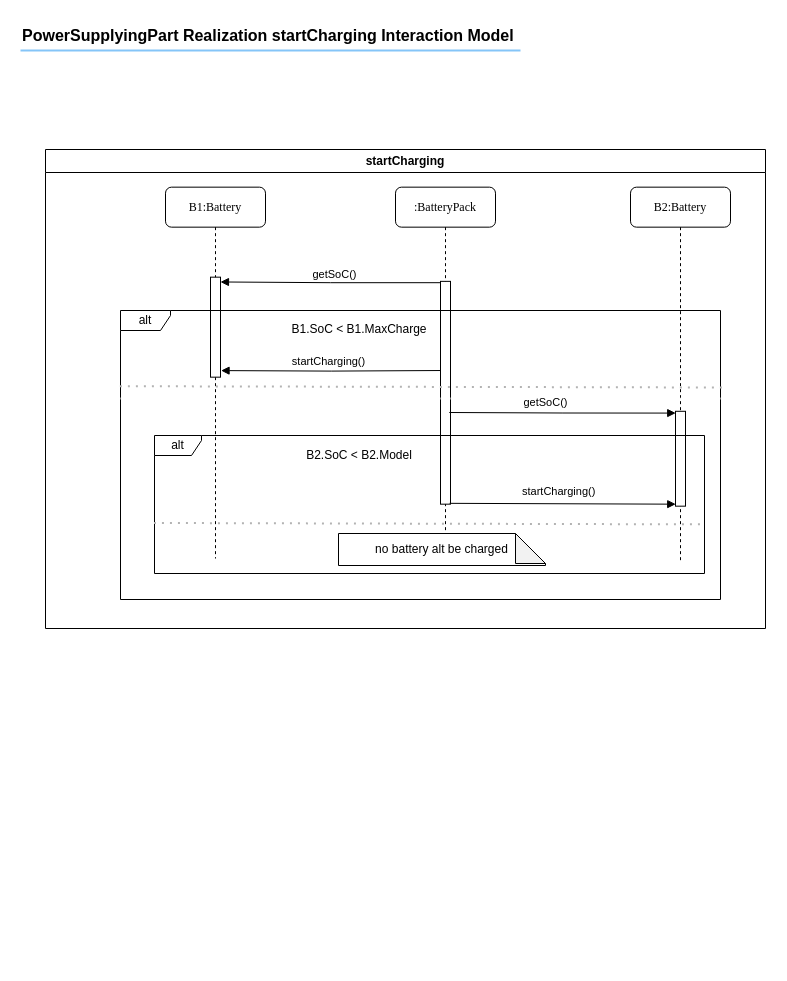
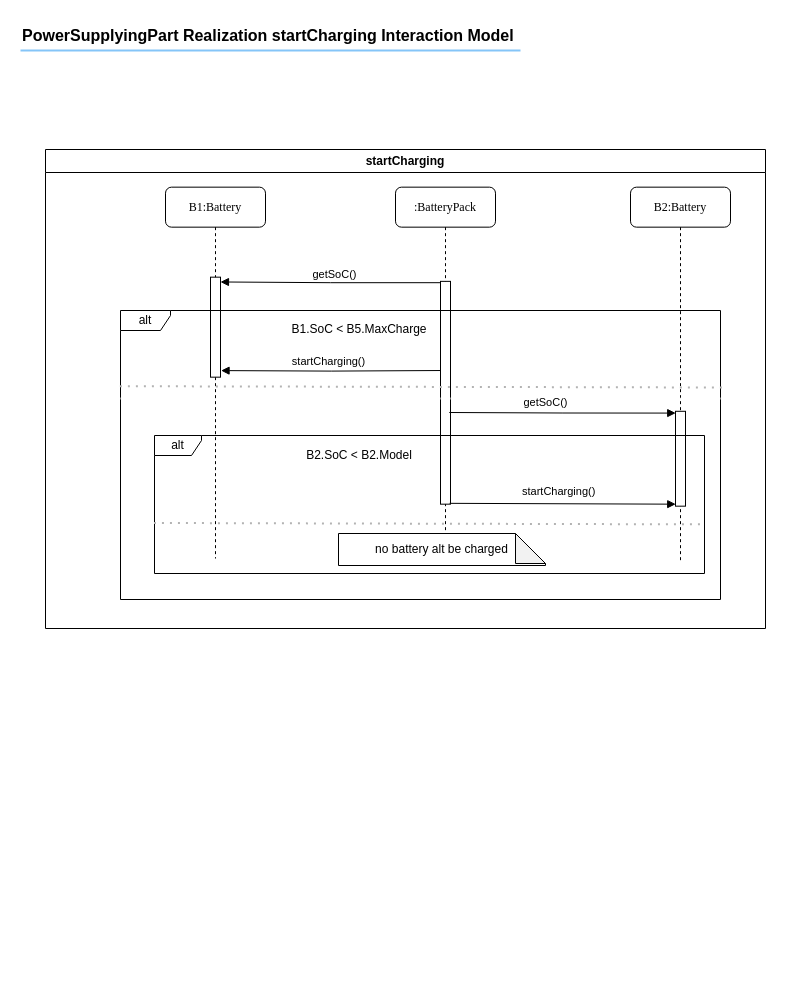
(360, 330) -> (360, 330)
